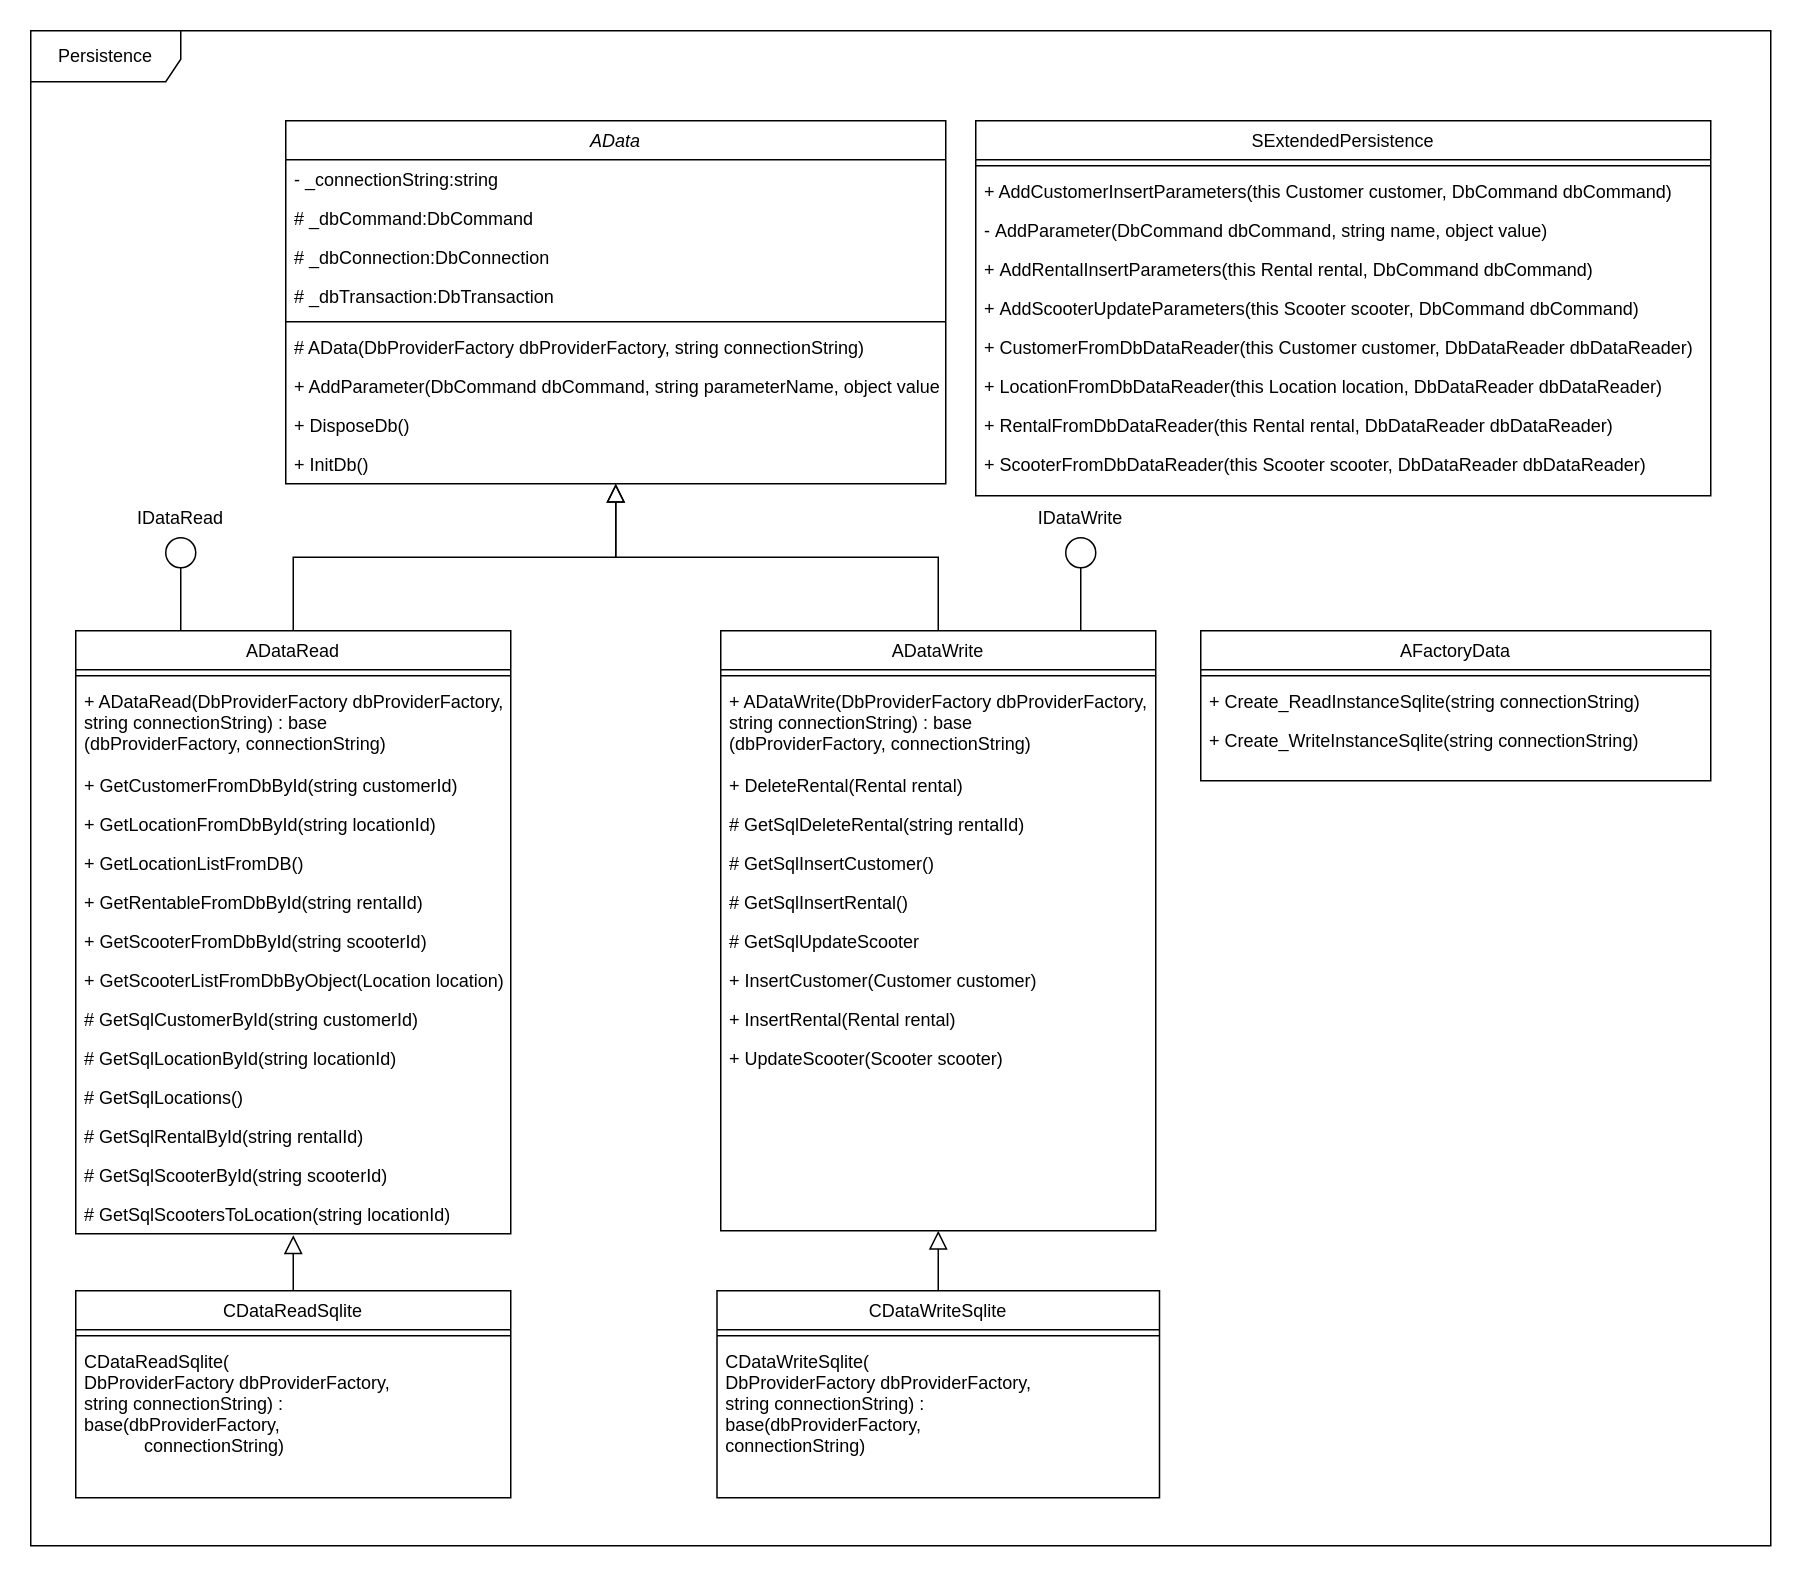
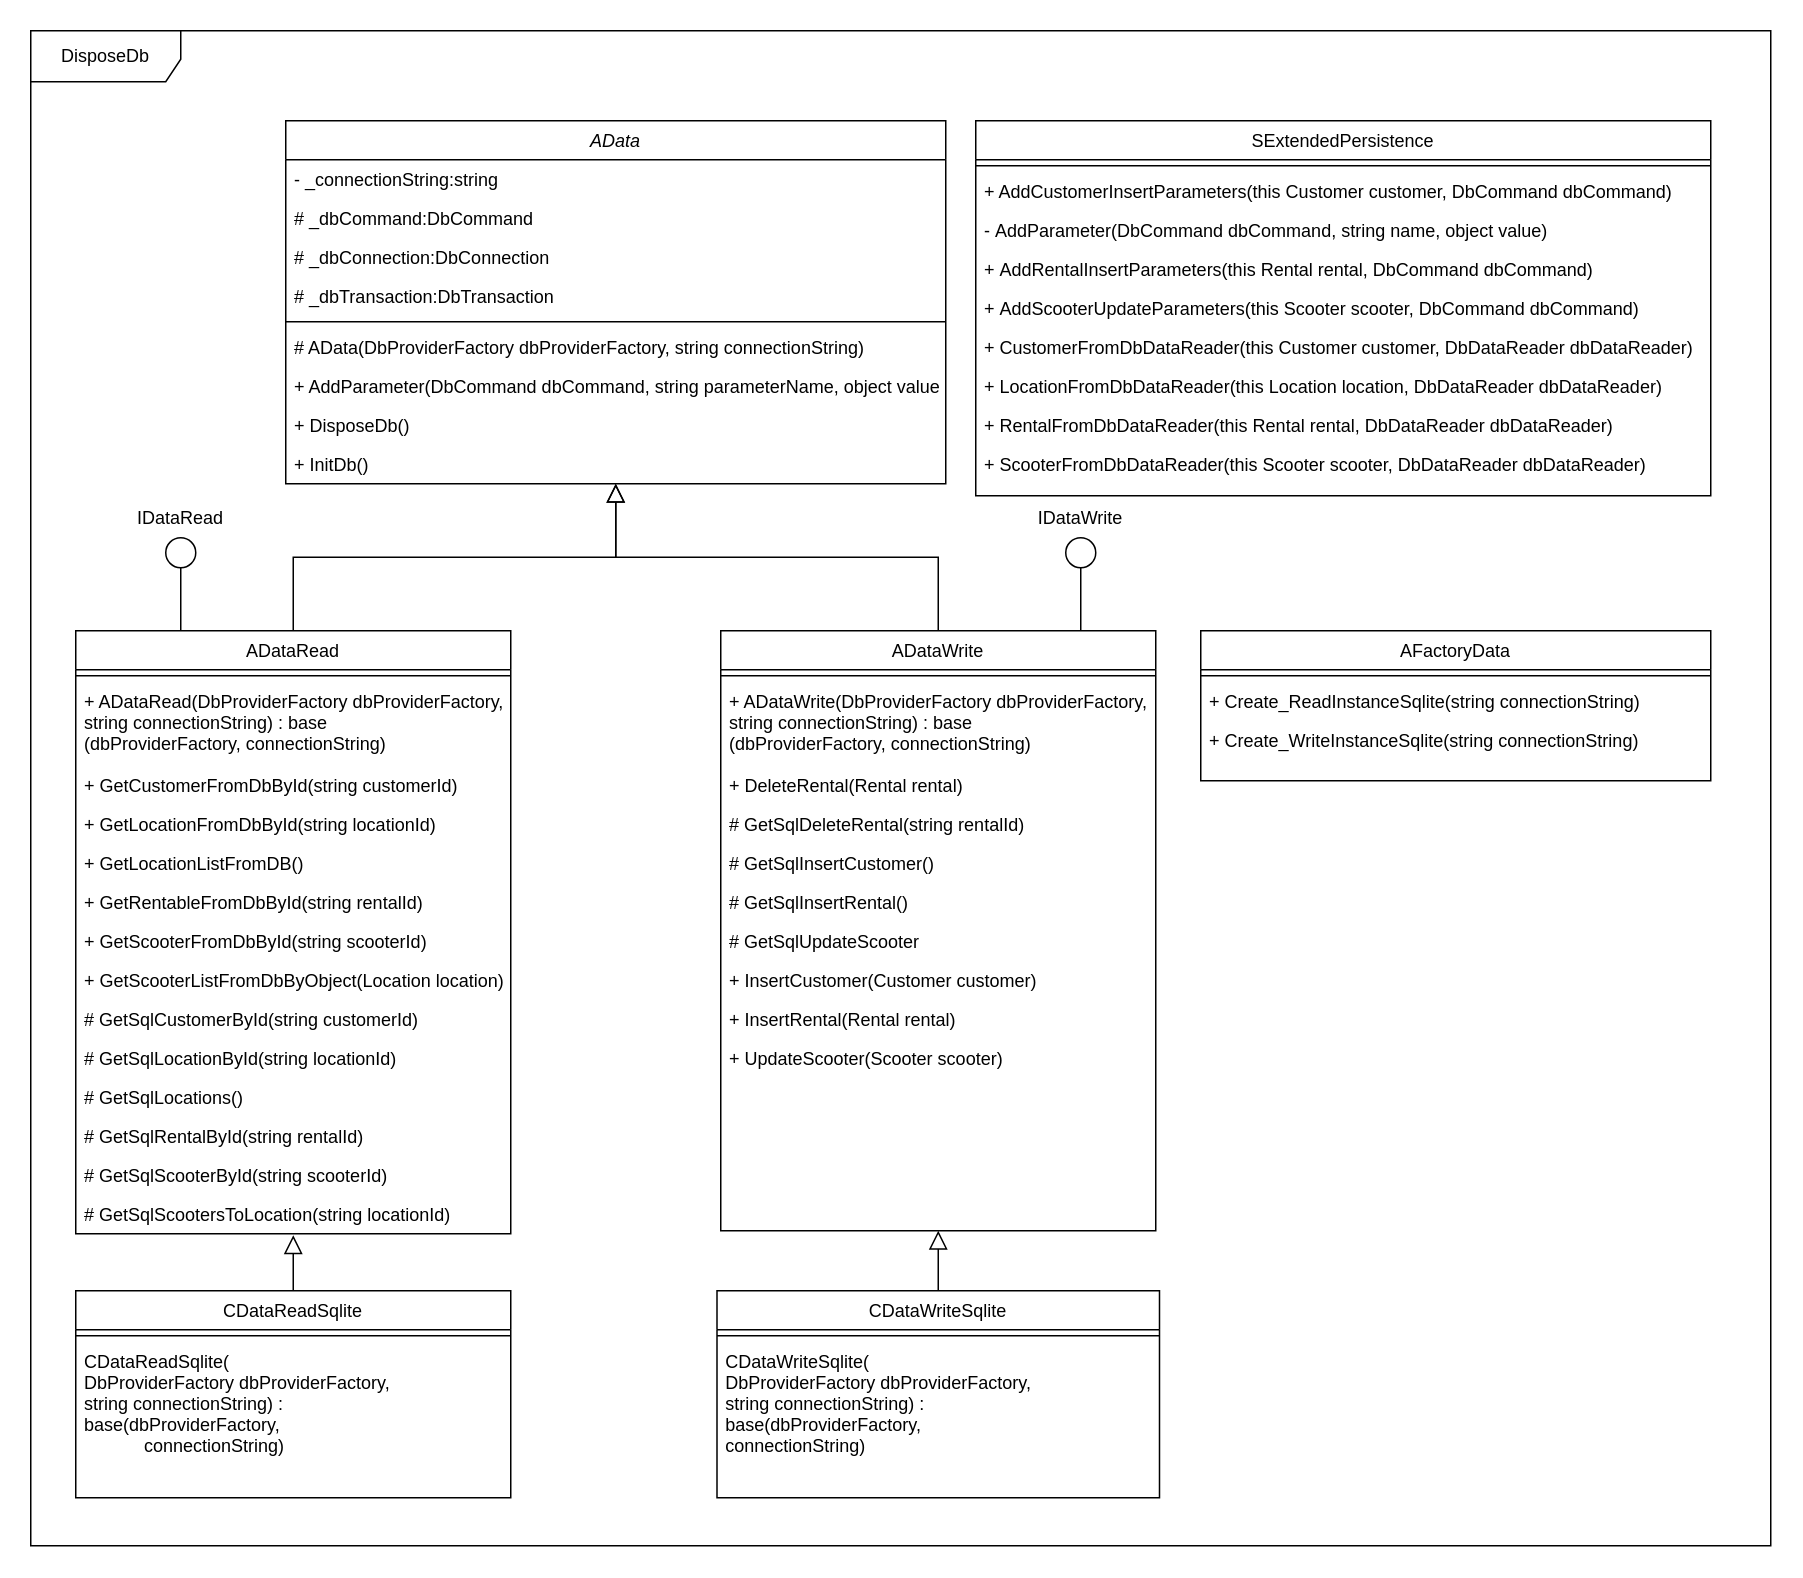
(106, 56) -> (106, 56)
